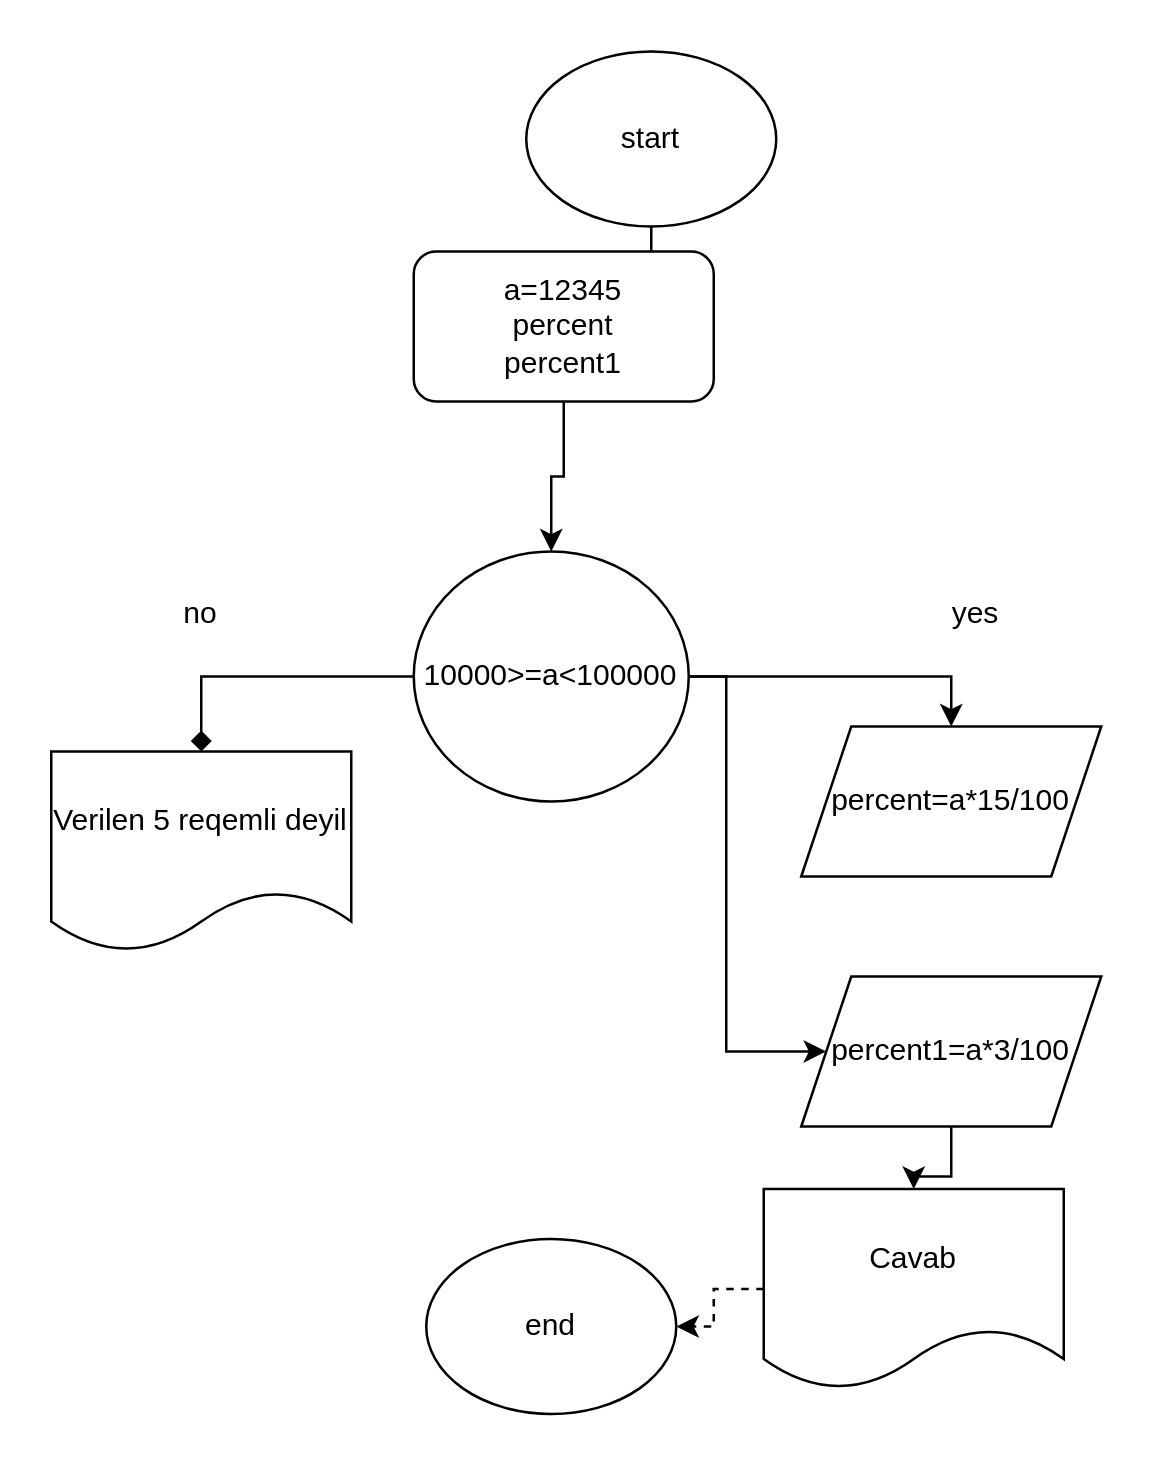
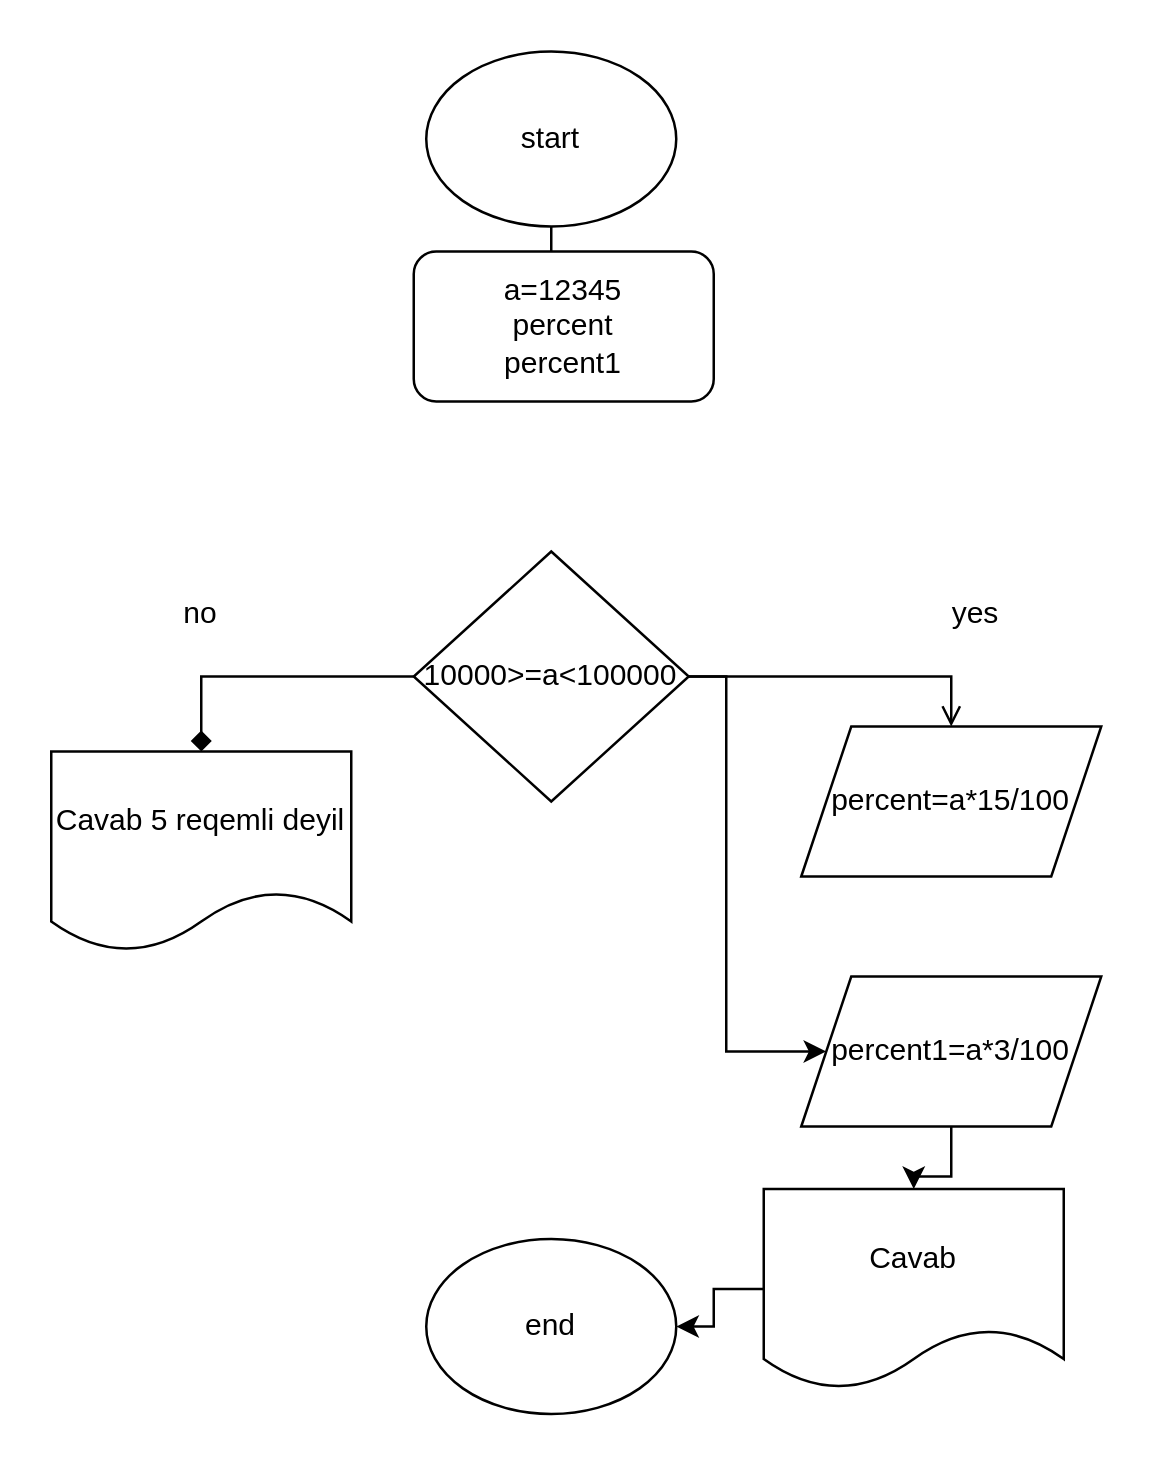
(651, 139) -> (551, 139)
(564, 474) -> none
(551, 676) -> (551, 676)
(951, 708) -> (951, 712)
(201, 821) -> (201, 821)
(714, 1295) -> (714, 1295)
